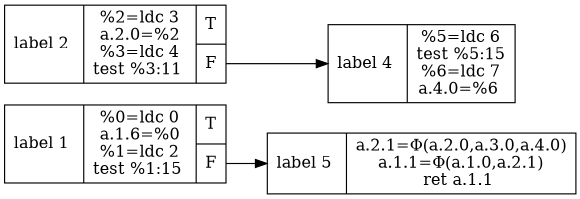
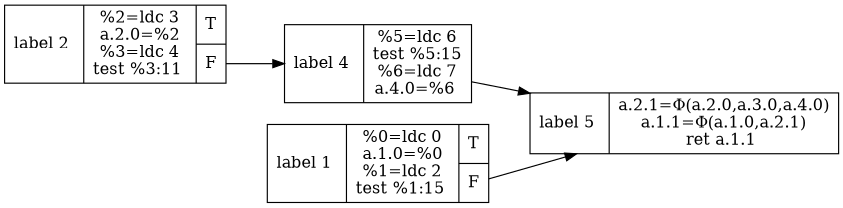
none -> (495, 86)
(140, 135) -> (403, 154)
